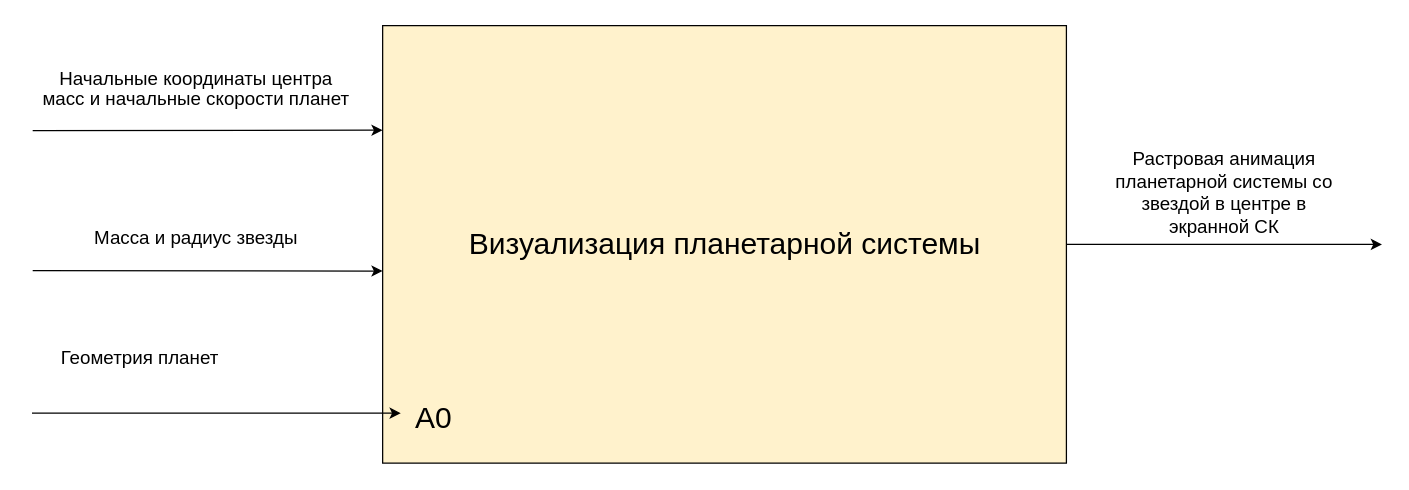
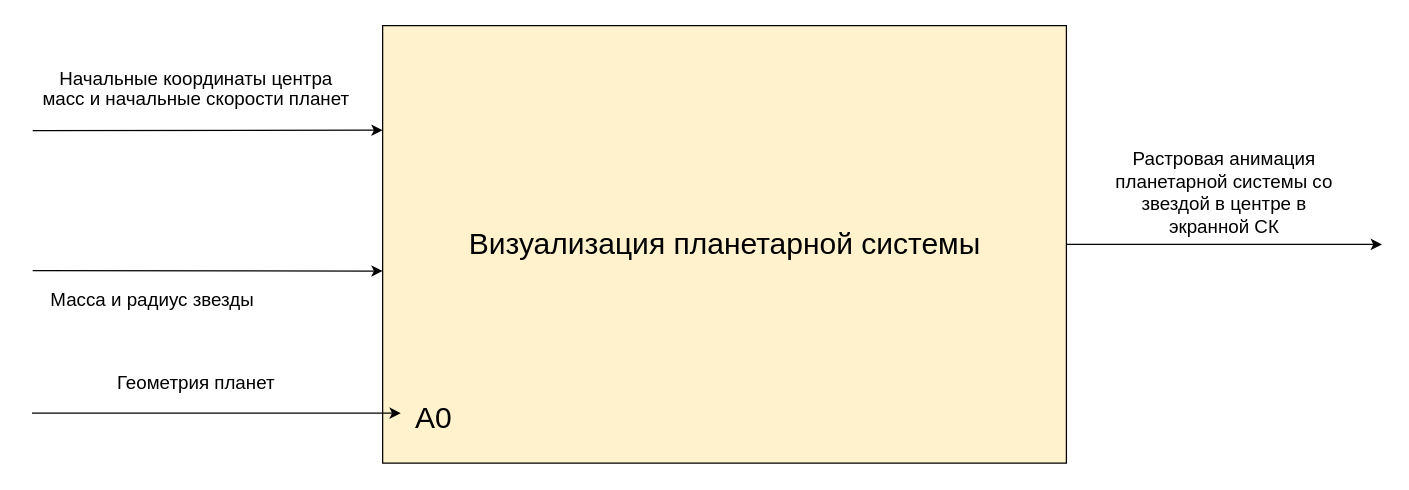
(195, 237) -> (151, 299)
(139, 357) -> (195, 382)
